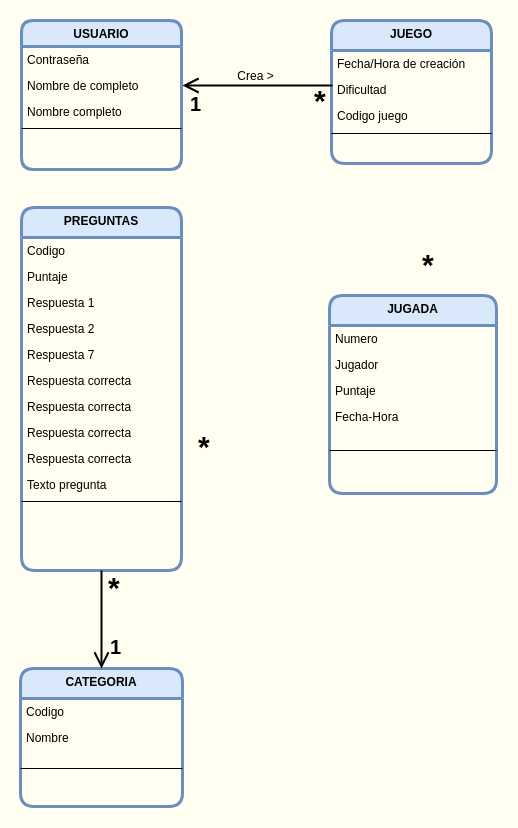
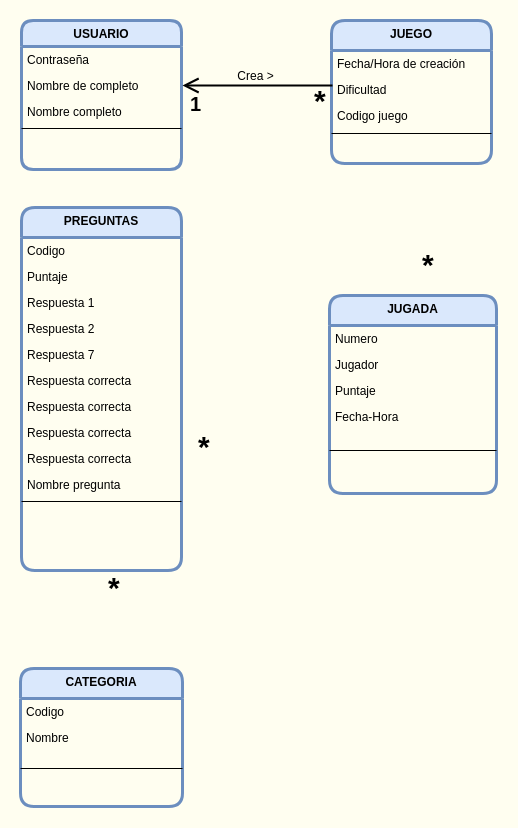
(72, 485) -> (76, 485)
(102, 618) -> none
